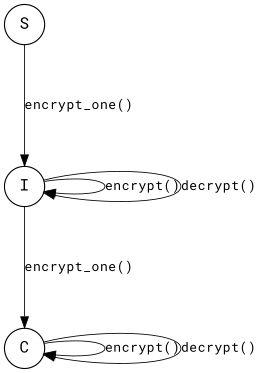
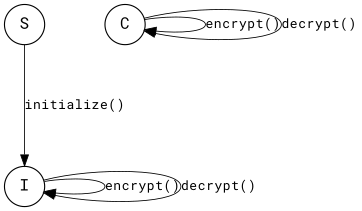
(79, 106) -> (75, 106)
(25, 262) -> none
